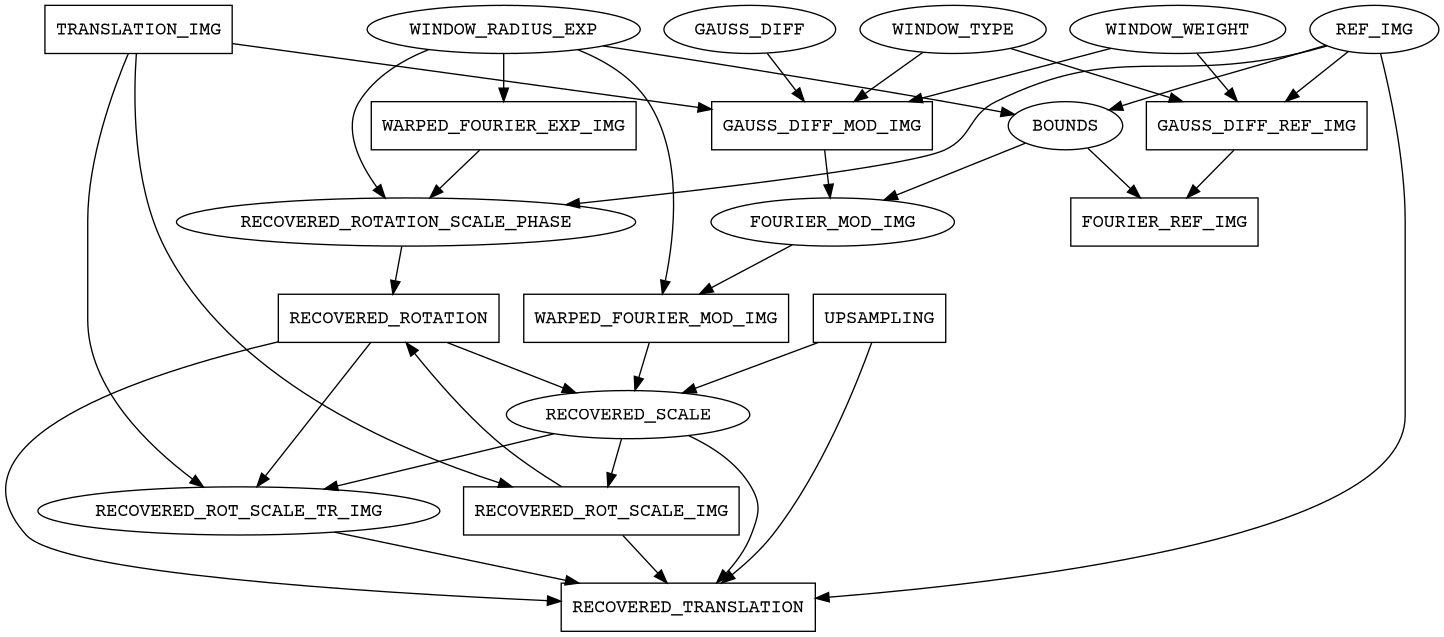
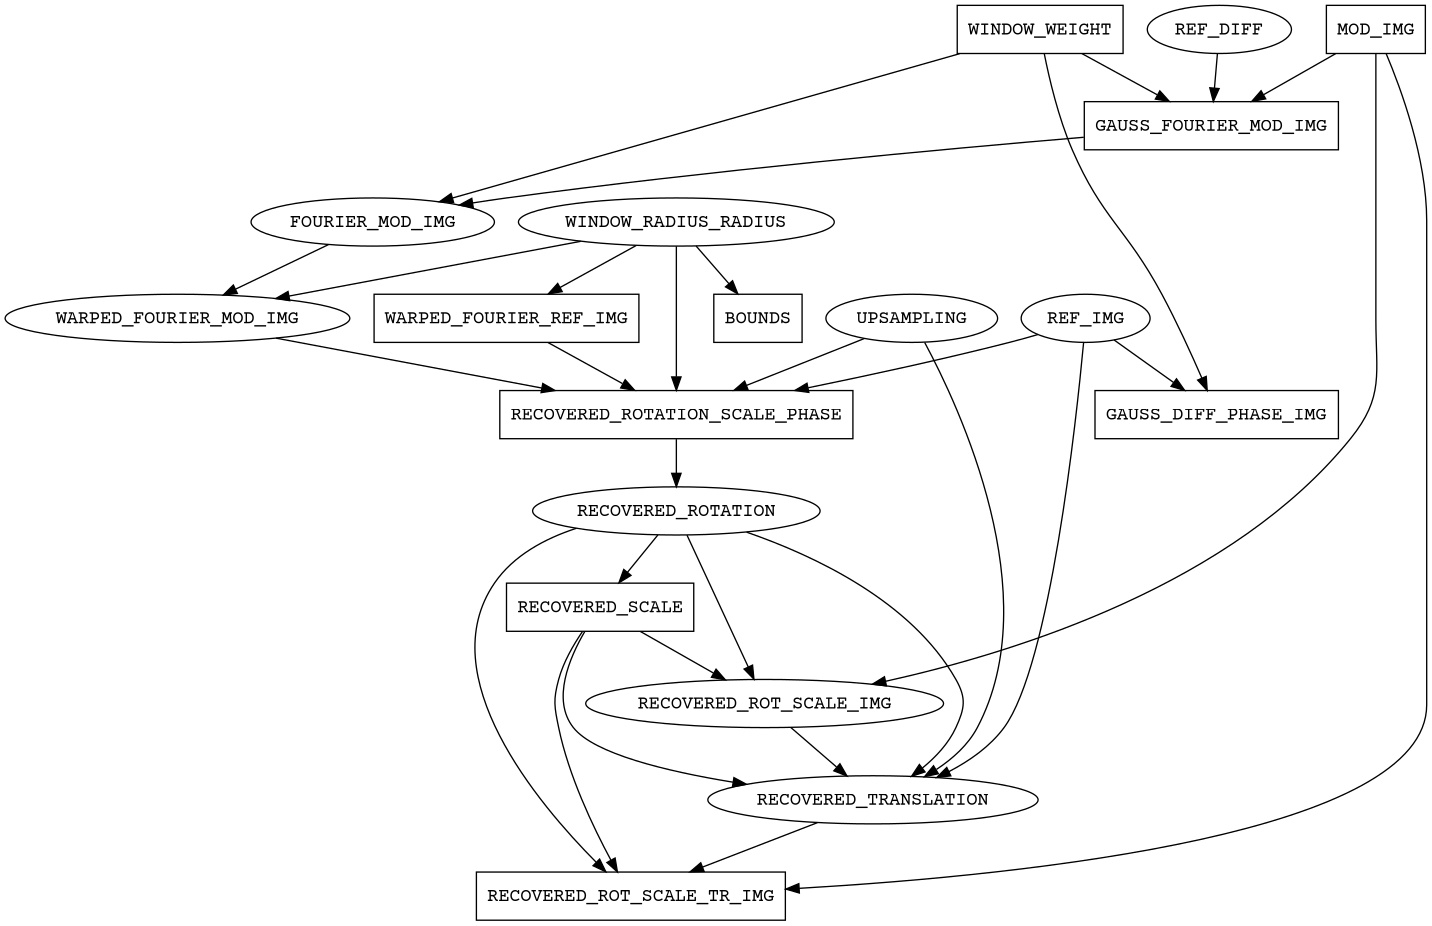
(139, 29) -> (1376, 29)
(504, 29) -> (676, 222)
(750, 29) -> (1219, 29)
(953, 29) -> none
(1178, 29) -> (1040, 29)
(1229, 74) -> none
(504, 126) -> (506, 318)
(822, 126) -> (1211, 126)
(1065, 126) -> (758, 318)
(1257, 126) -> (1217, 415)
(961, 169) -> (706, 126)
(406, 222) -> (676, 415)
(1164, 222) -> none
(389, 318) -> (676, 511)
(656, 318) -> (177, 318)
(880, 318) -> (912, 318)
(644, 360) -> (409, 363)
(757, 365) -> (805, 362)
(628, 415) -> (600, 607)
(482, 427) -> (718, 601)
(239, 511) -> (631, 896)
(601, 511) -> (765, 704)
(450, 556) -> (760, 845)
(688, 607) -> (873, 800)
